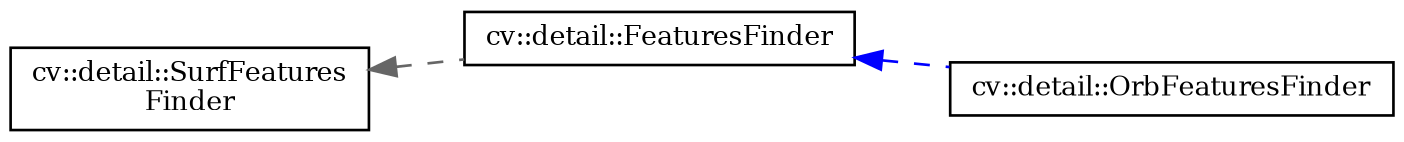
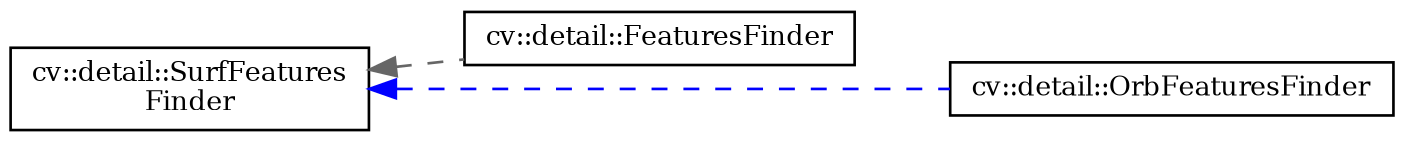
(916, 64) -> (673, 89)
